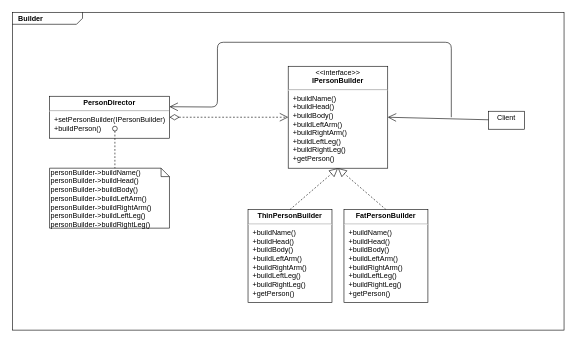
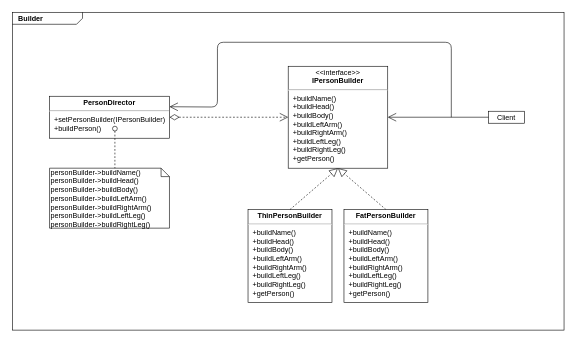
(507, 120) -> (507, 117)
